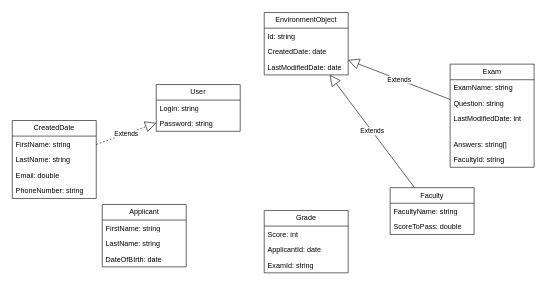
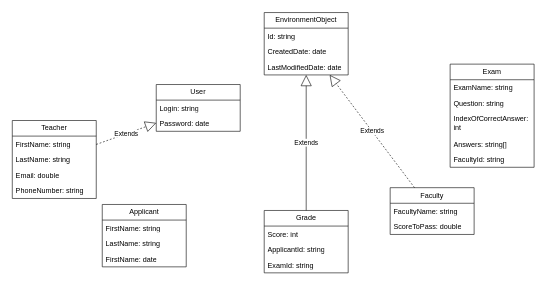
(404, 81) -> none
(492, 119) -> (493, 124)
(189, 124) -> (186, 124)
(54, 128) -> (54, 128)
none -> (306, 147)
(394, 159) -> (394, 159)
(298, 250) -> (302, 250)
(138, 260) -> (133, 260)
